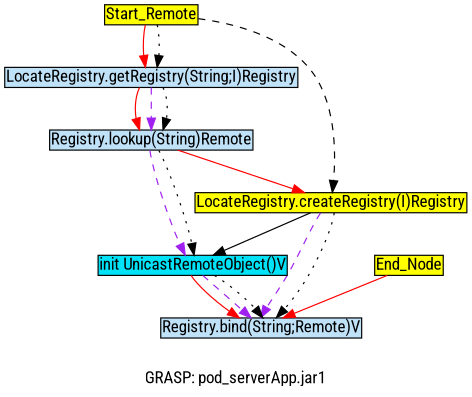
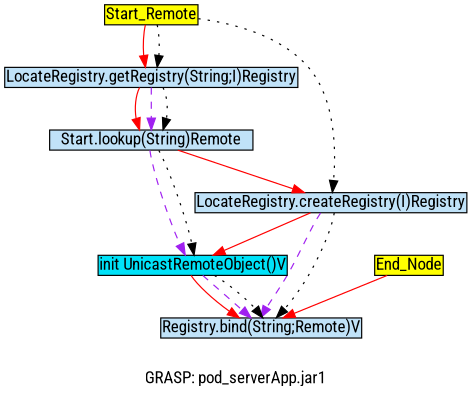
(307, 66) -> (307, 66)
(151, 140) -> (151, 140)
(331, 203) -> (331, 203)
(267, 232) -> (267, 232)
